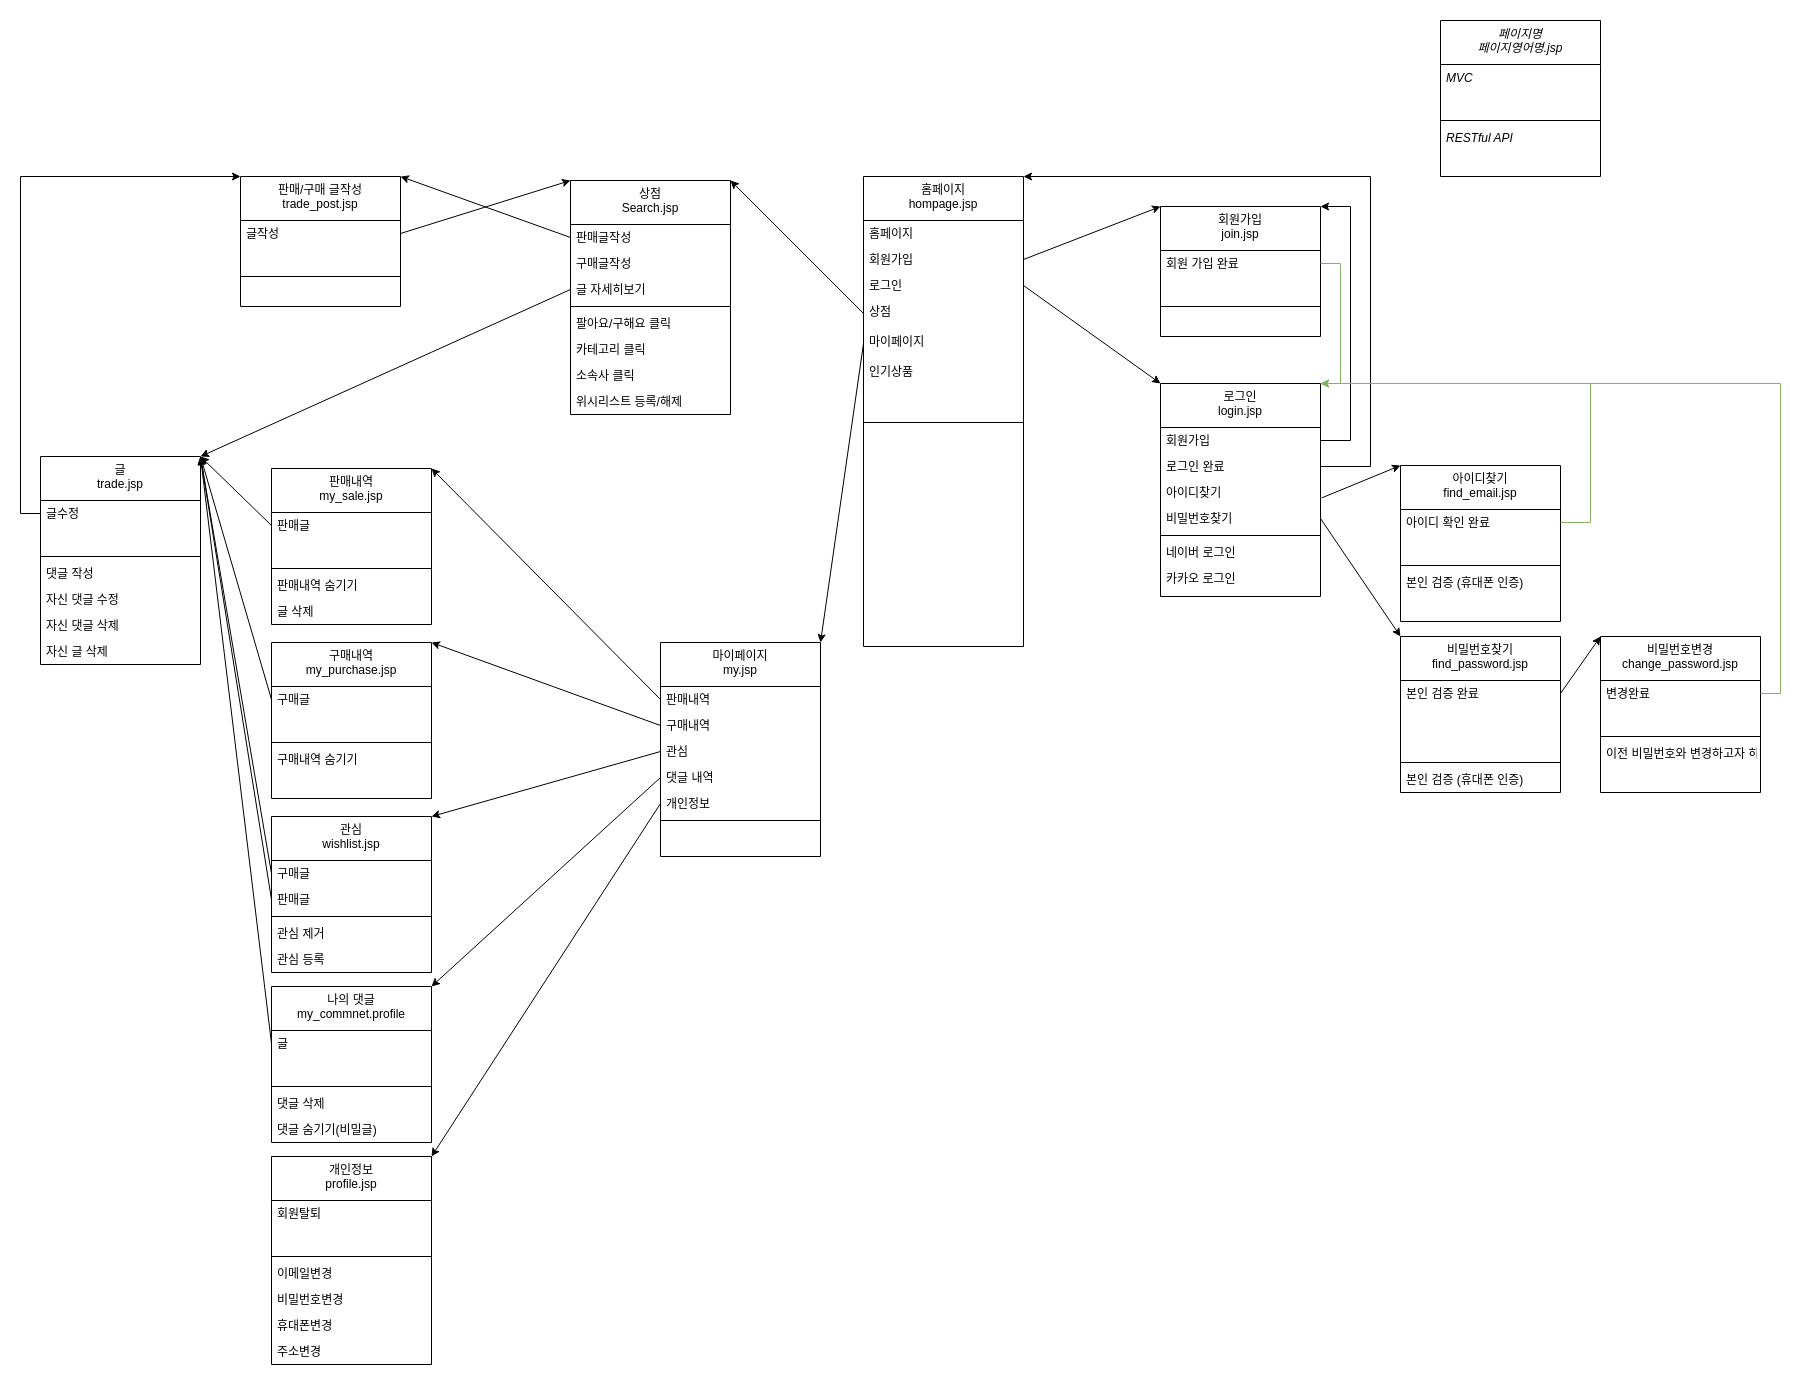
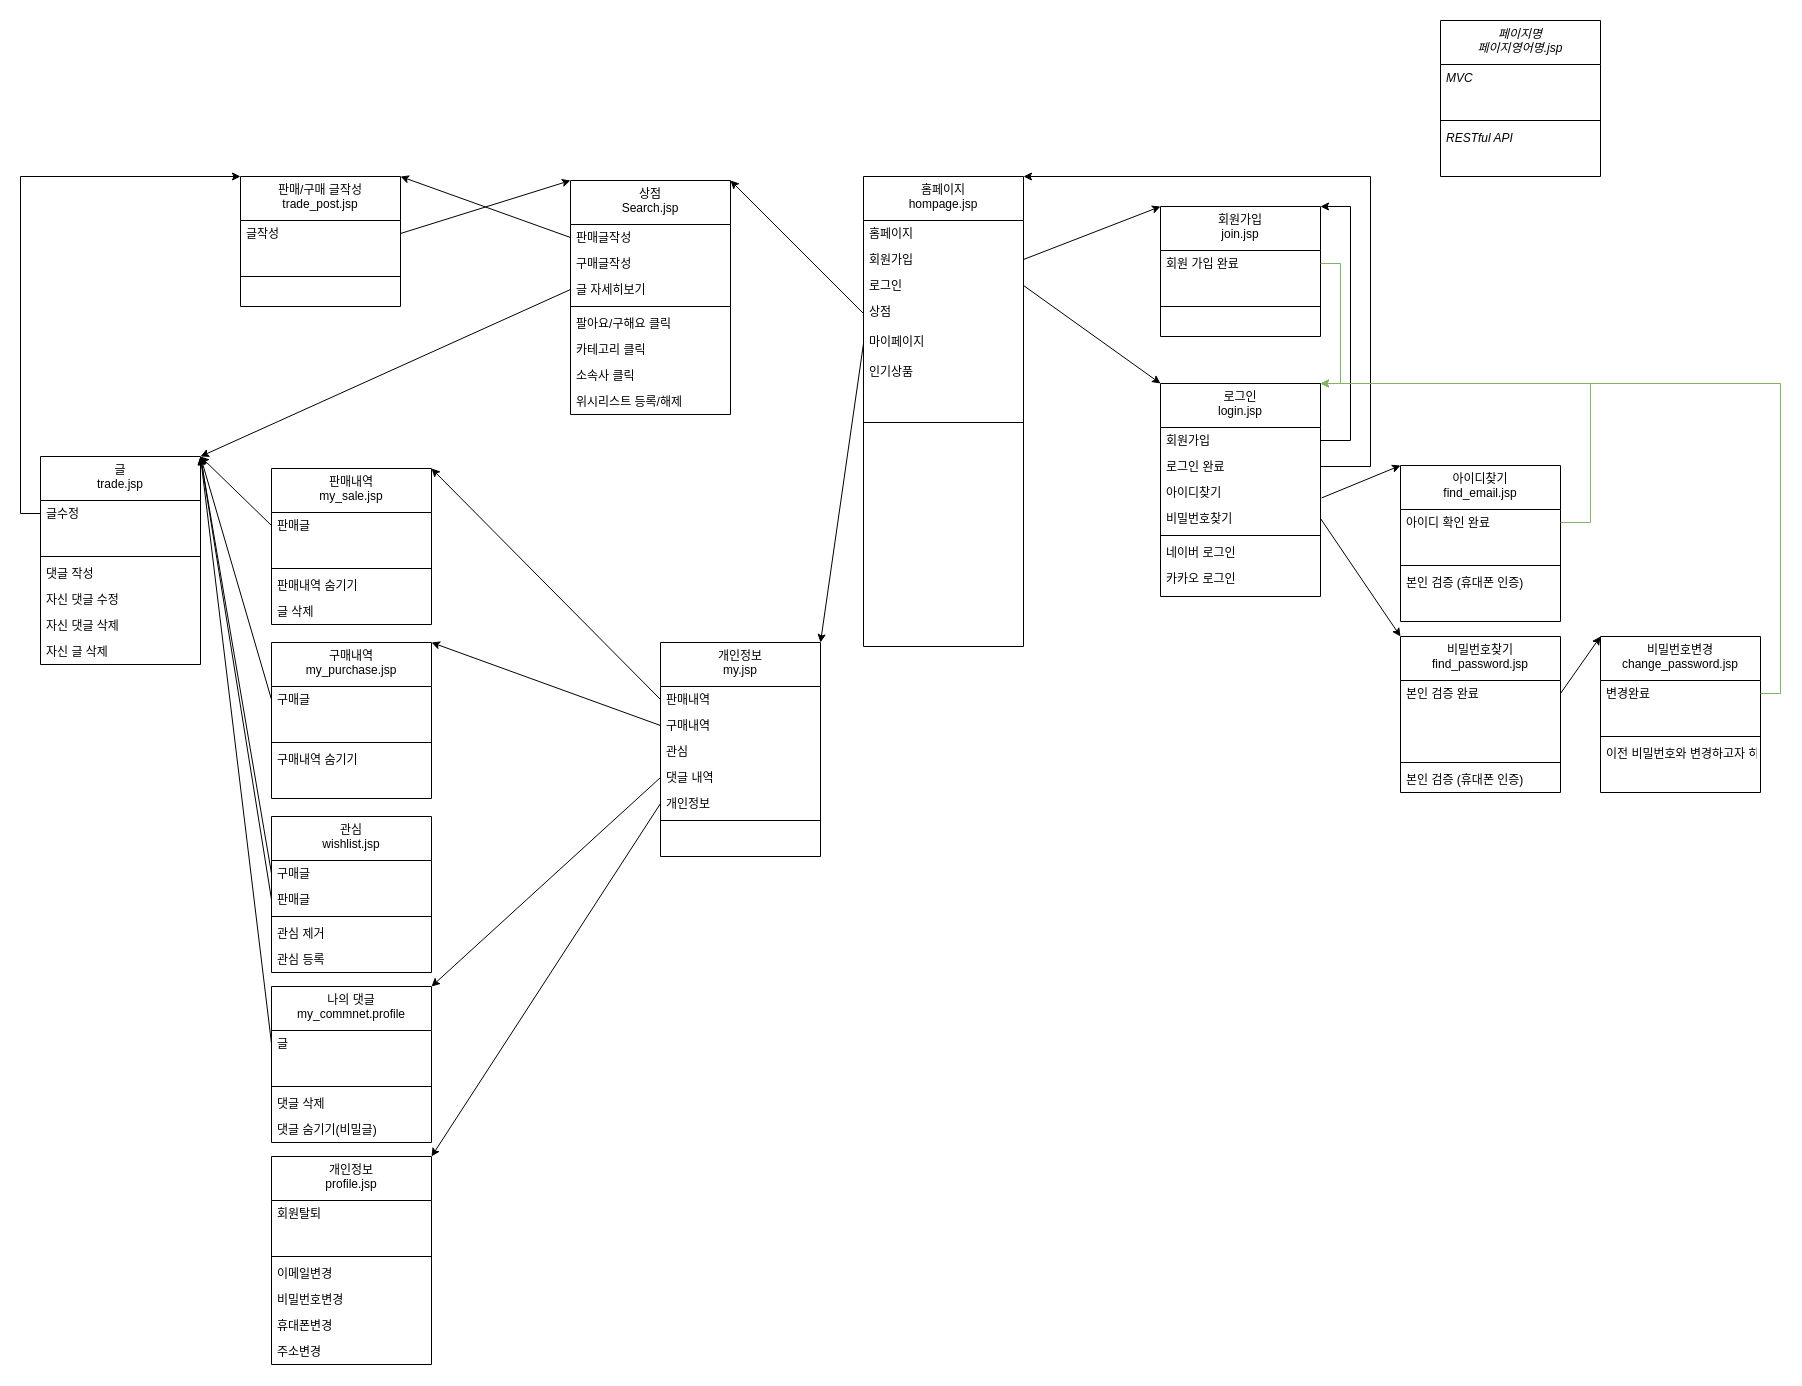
(740, 656) -> (740, 656)
(548, 784) -> none
